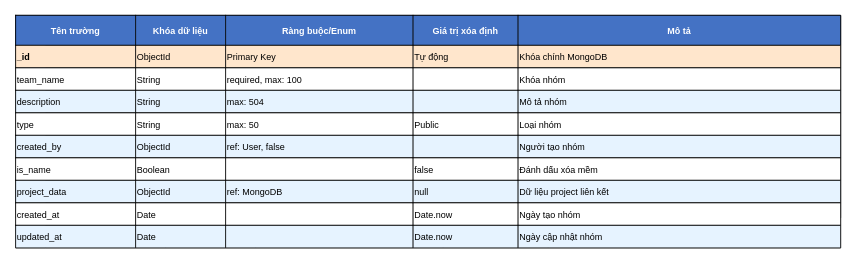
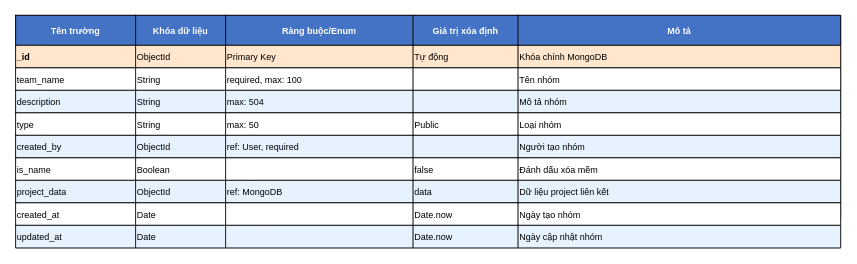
(541, 80) -> (538, 80)
(261, 147) -> (269, 147)
(422, 192) -> (424, 192)
